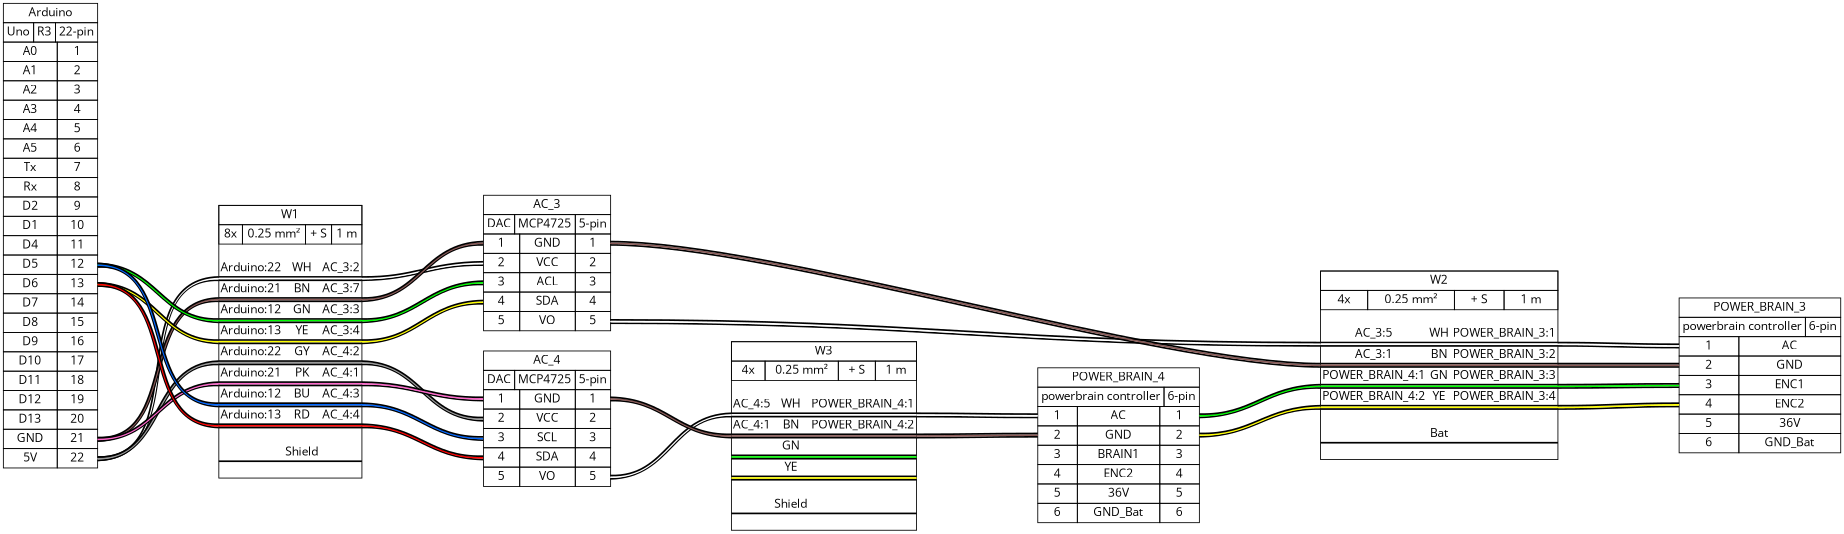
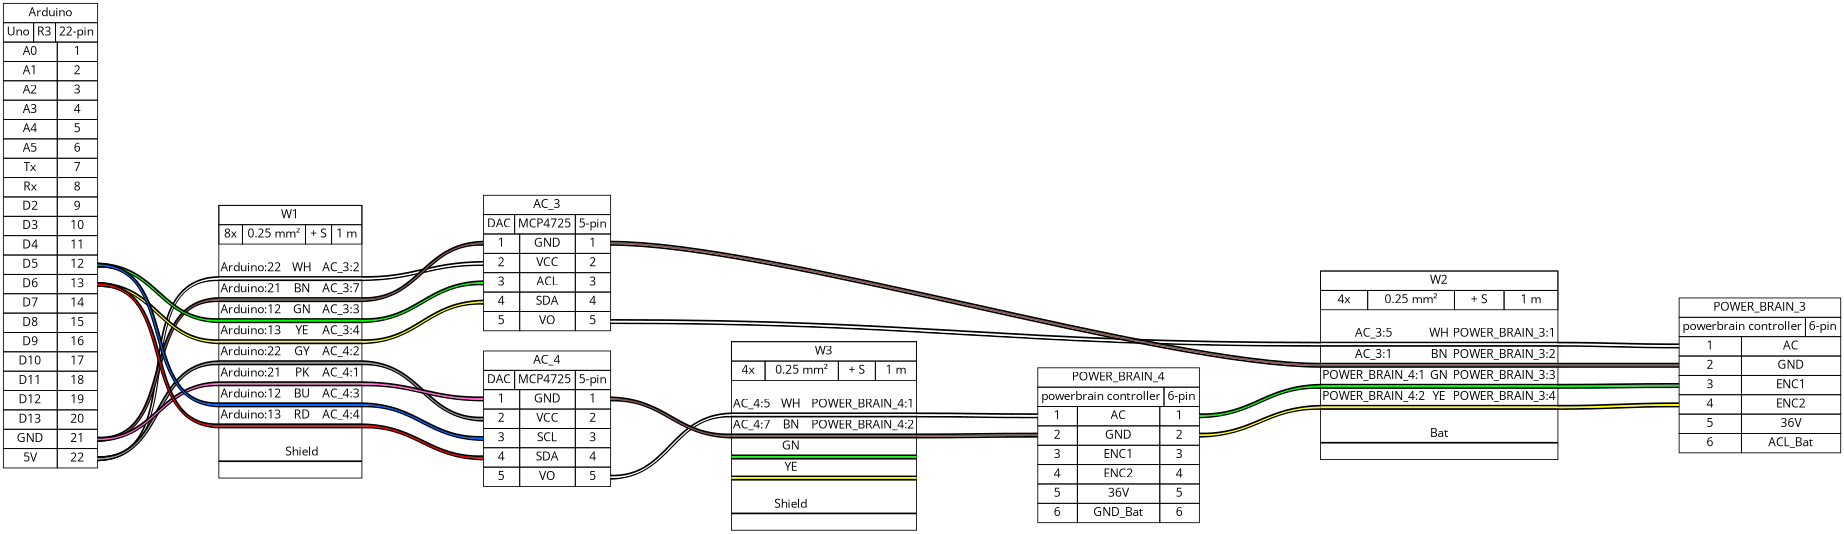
(30, 226) -> (30, 226)
(752, 425) -> (752, 425)
(1790, 443) -> (1791, 443)
(1119, 454) -> (1119, 454)
